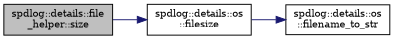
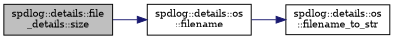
(58, 20) -> (58, 20)
(199, 20) -> (199, 20)
